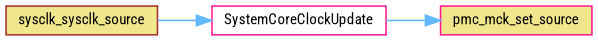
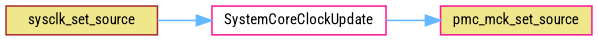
(82, 20) -> (82, 20)
